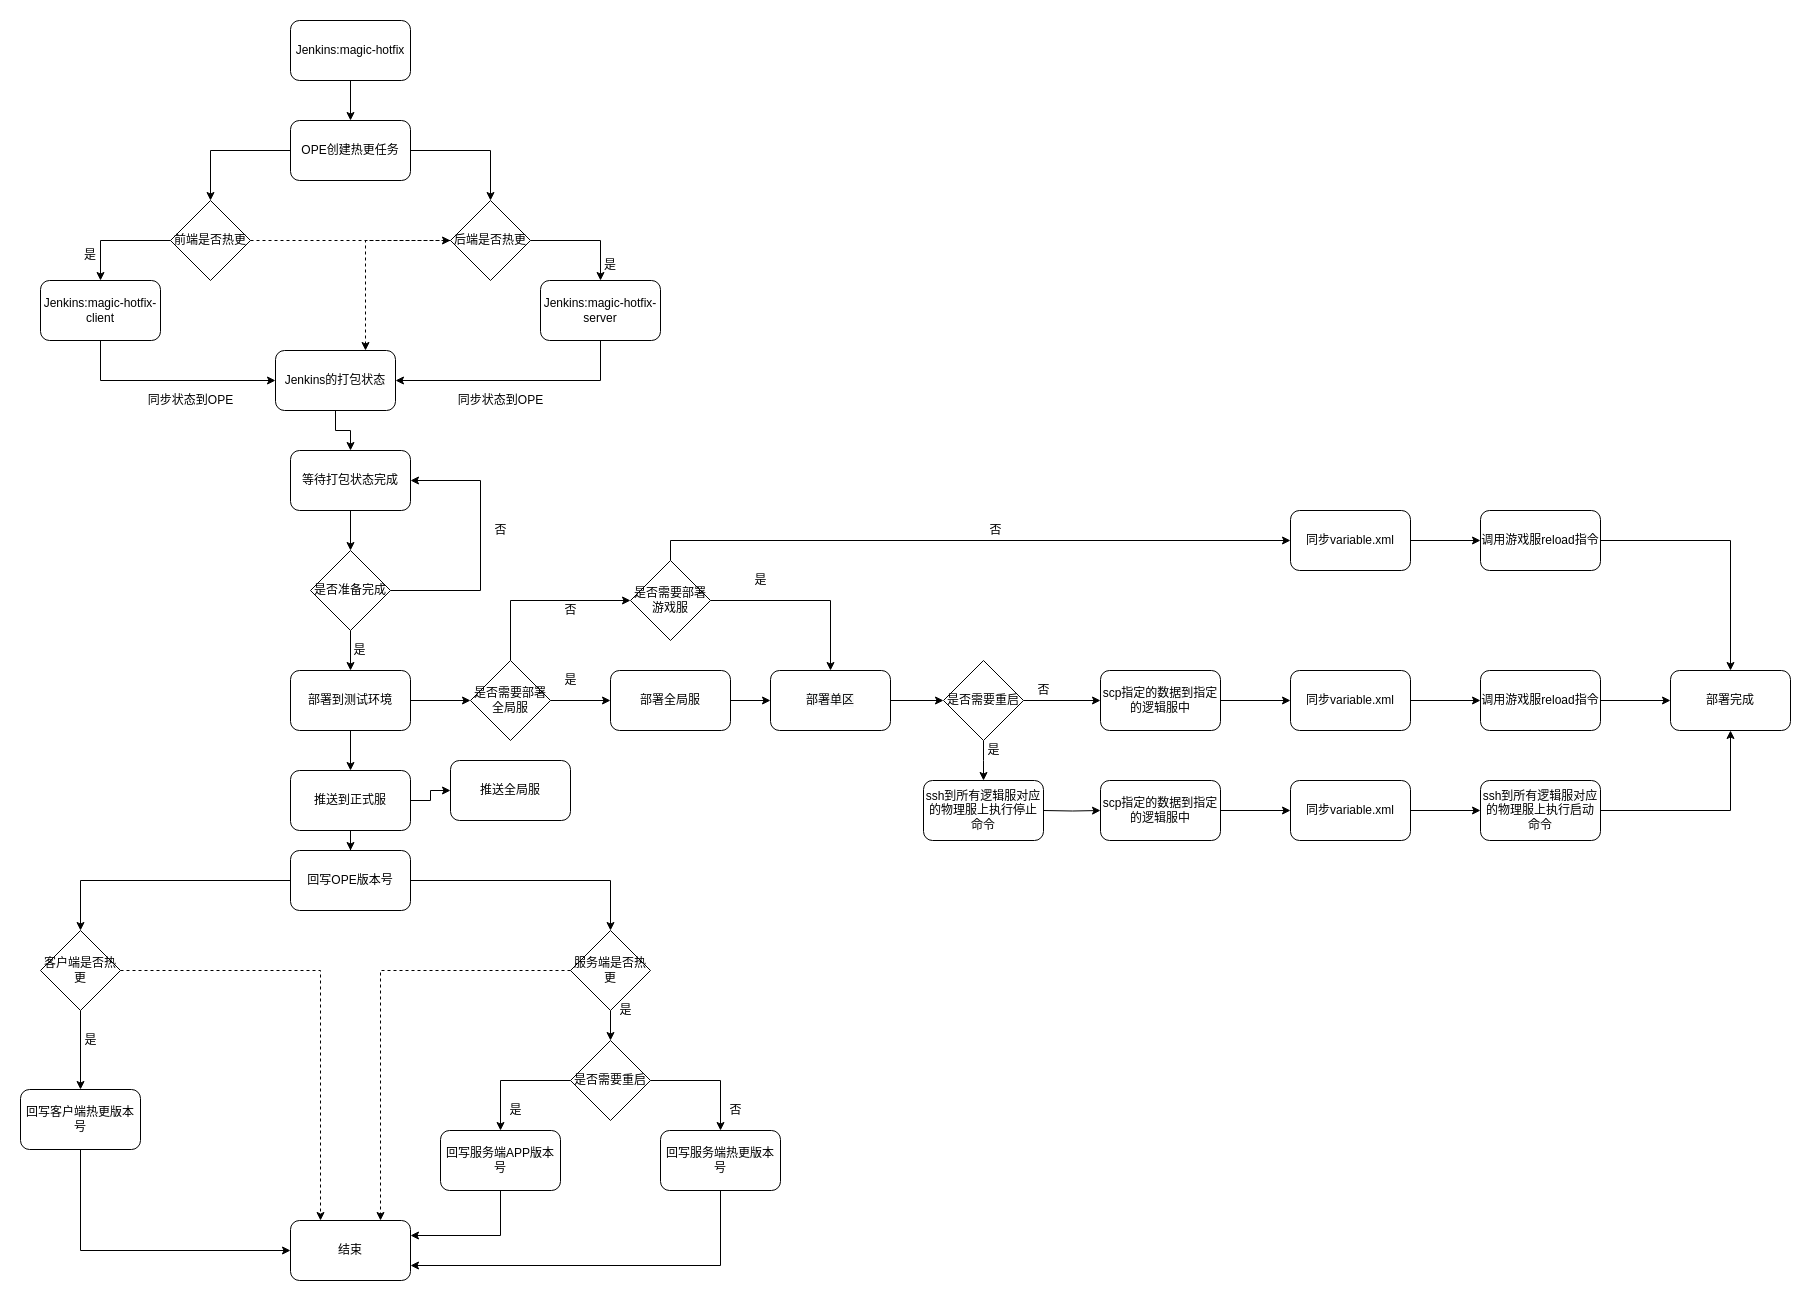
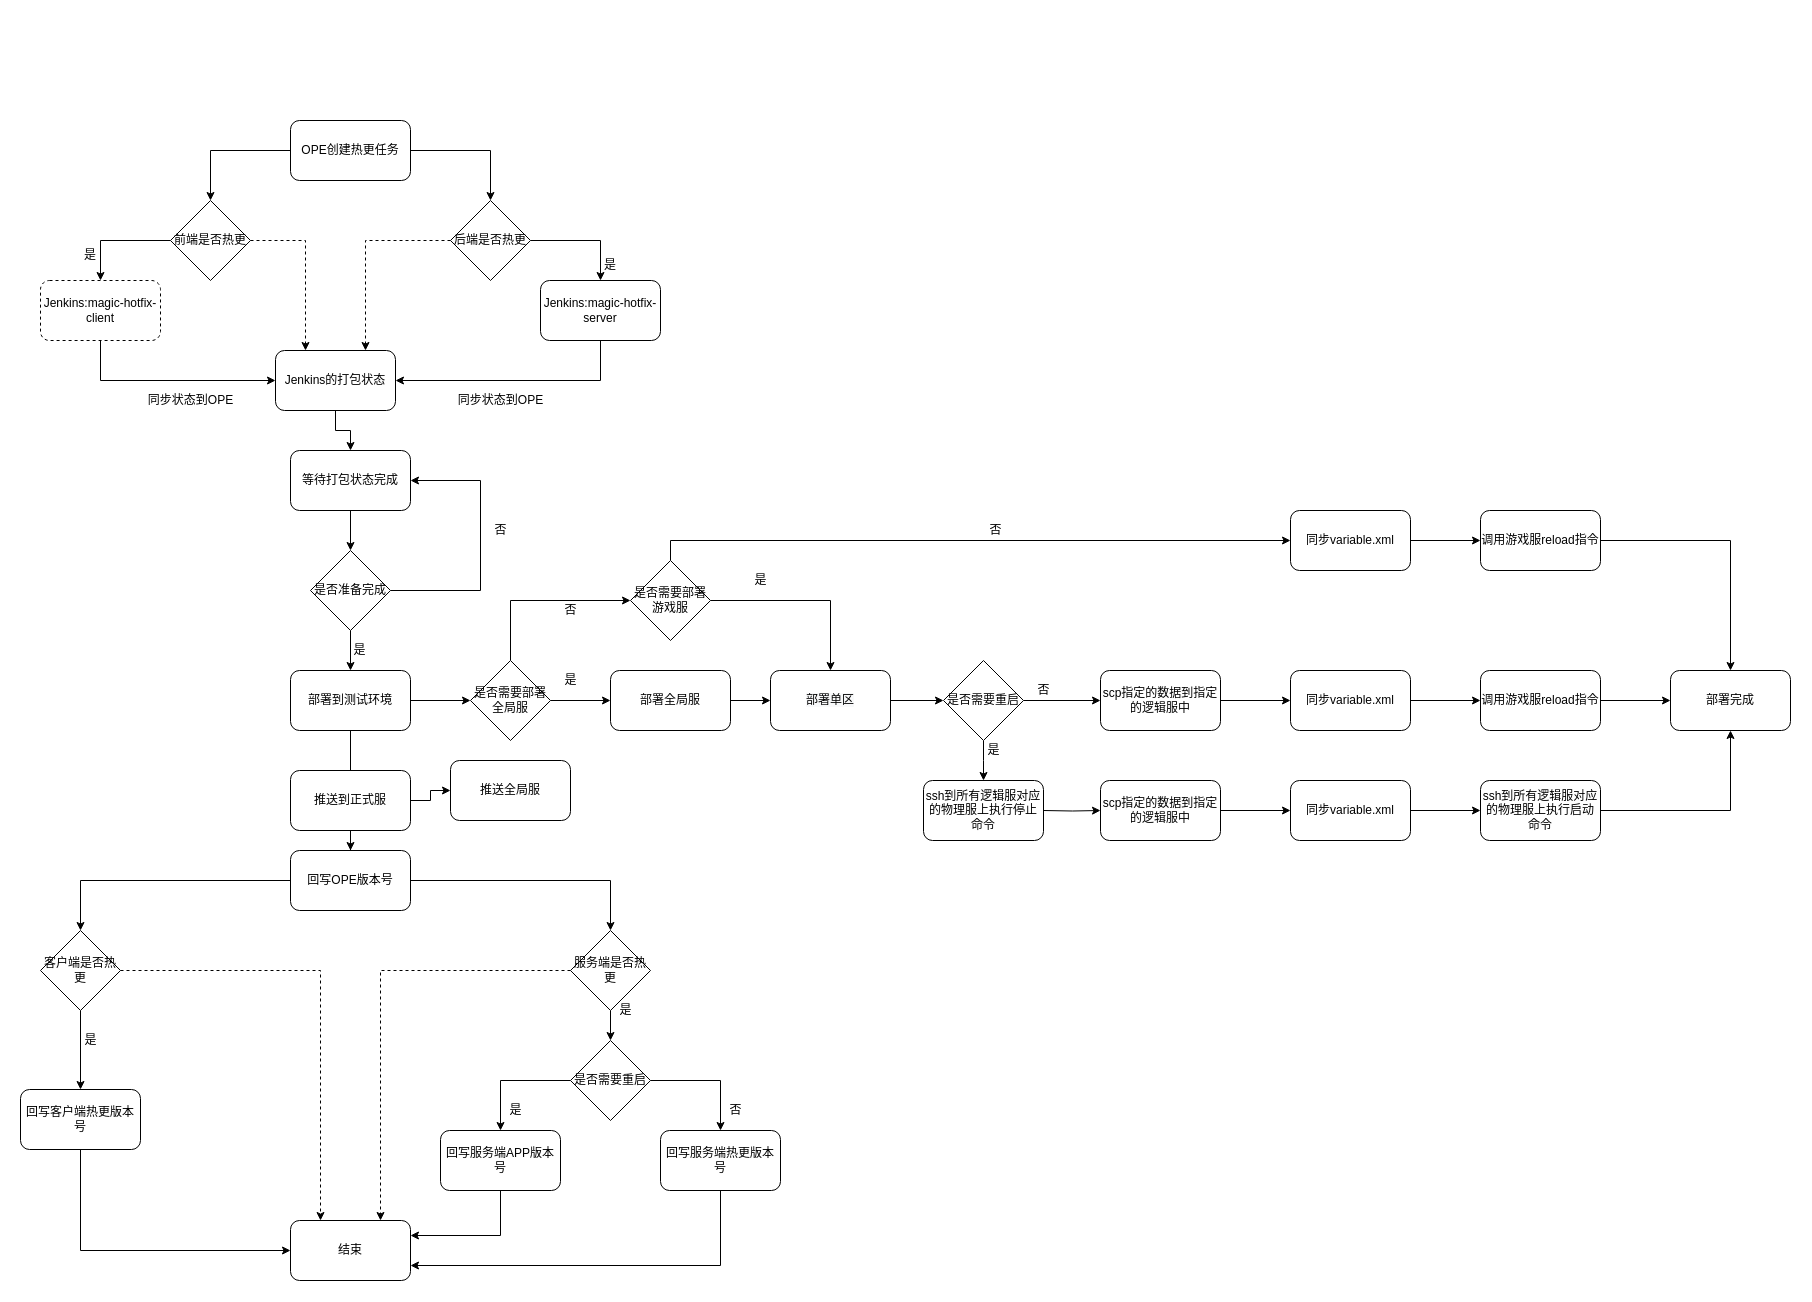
(351, 51) -> none
(351, 97) -> none
(332, 241) -> (306, 291)
(101, 311) -> (101, 311)
(351, 762) -> (351, 765)
